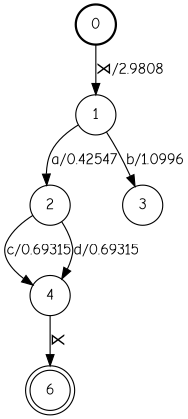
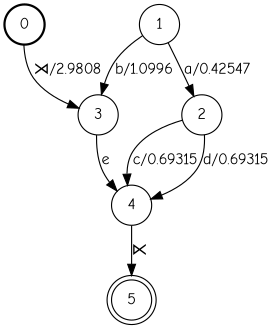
(96, 64) -> (36, 81)
none -> (99, 160)
(50, 390) -> (132, 300)
